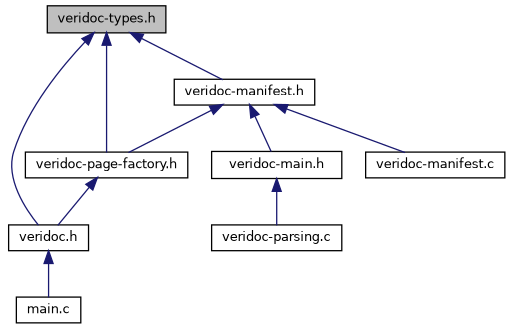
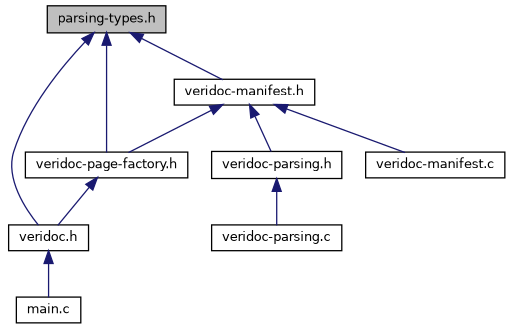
(107, 19) -> (107, 19)
(277, 165) -> (277, 165)
